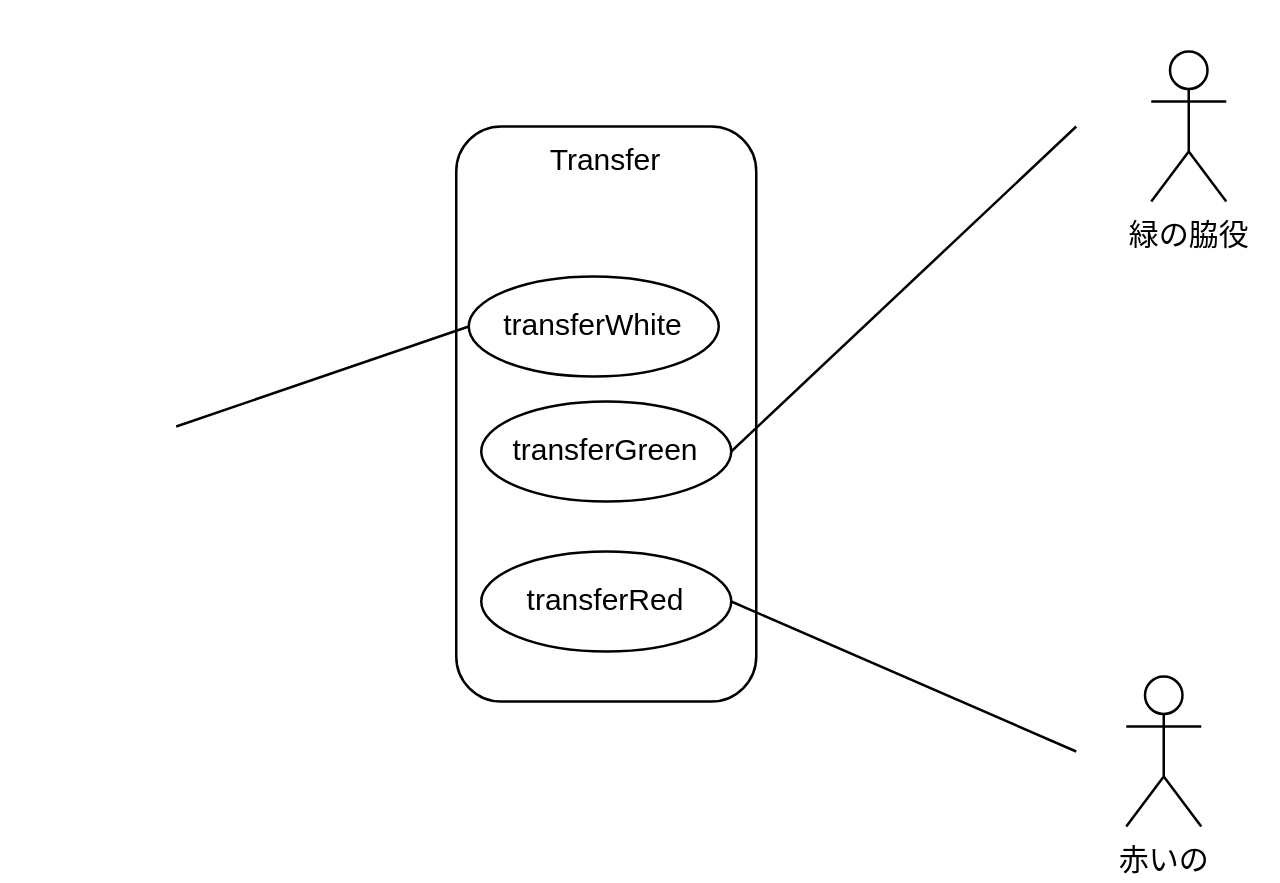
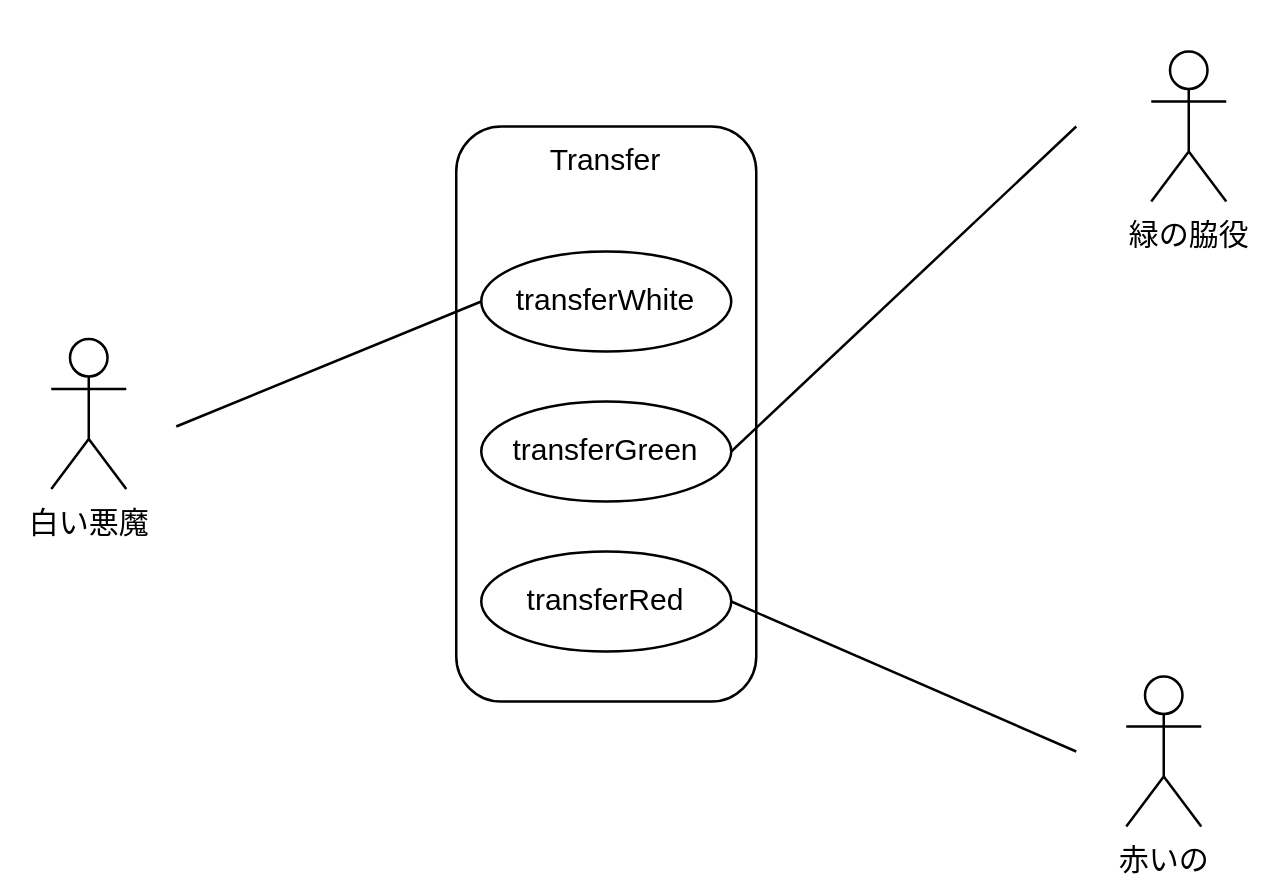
(594, 326) -> (606, 301)
none -> (89, 414)
